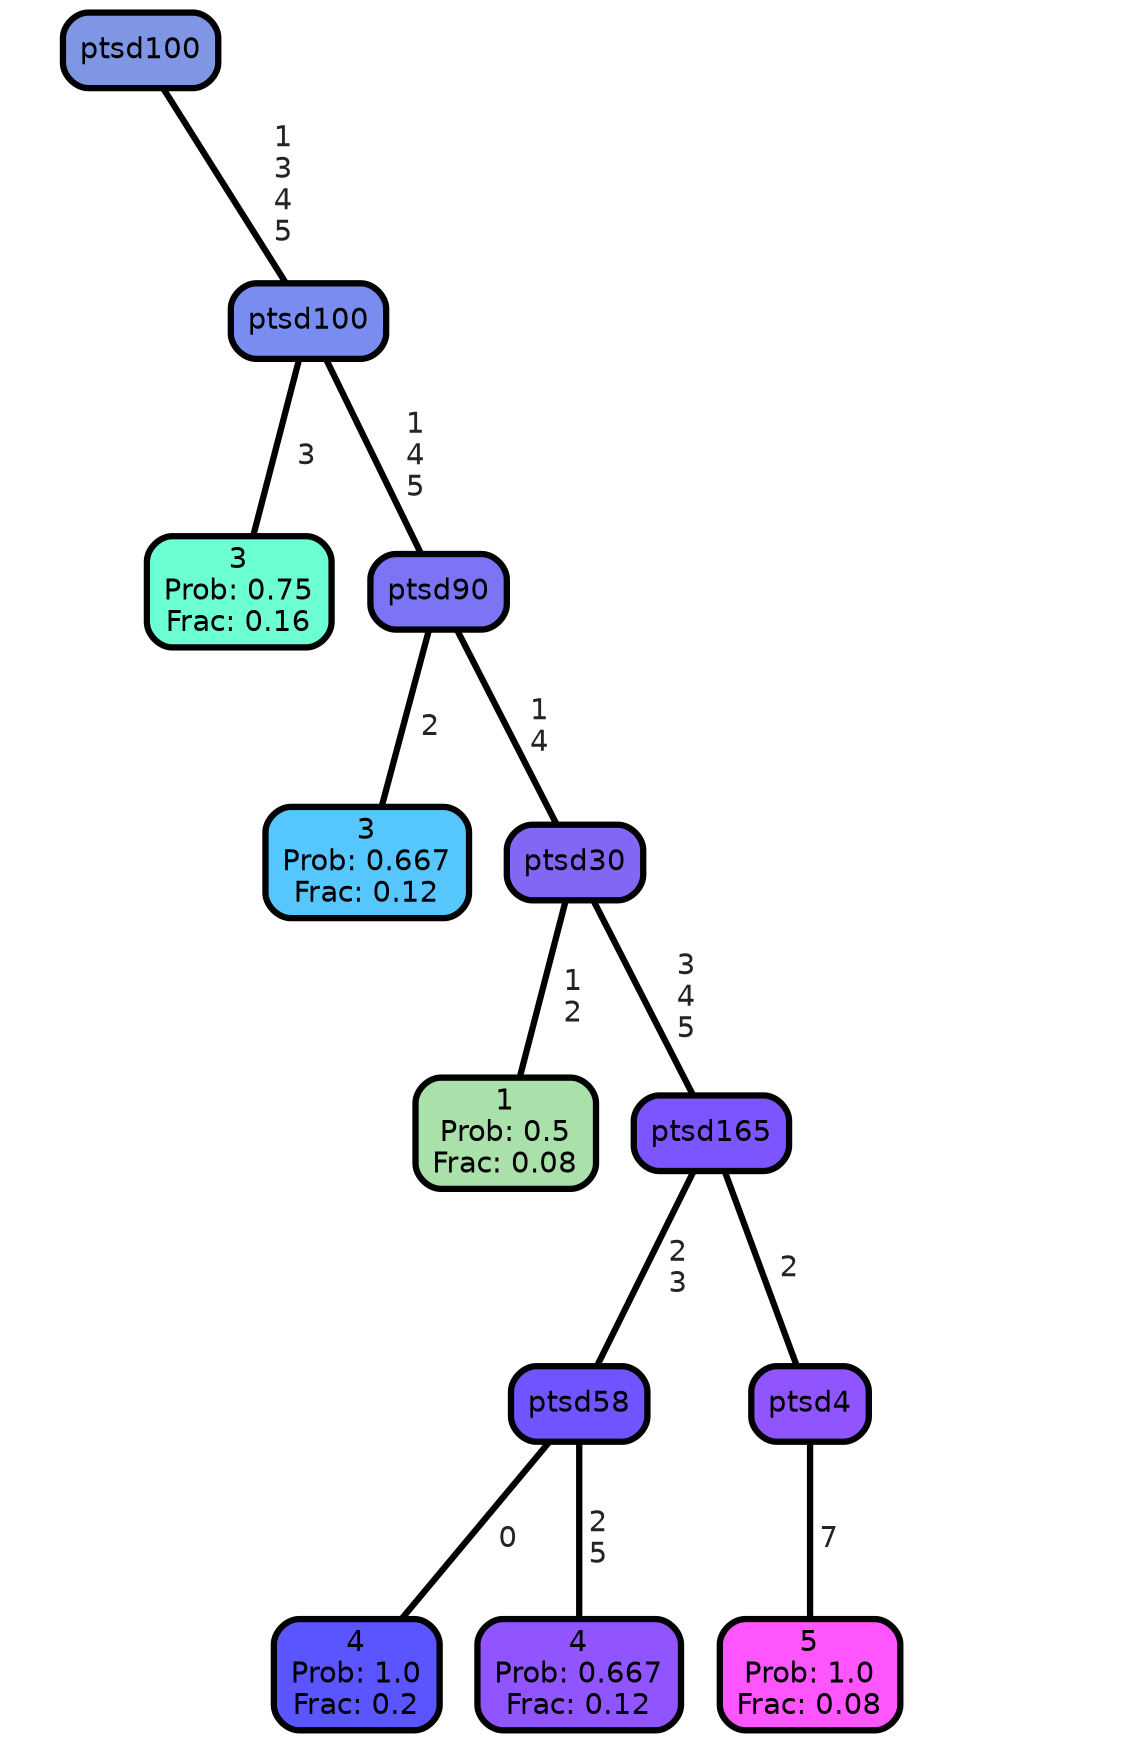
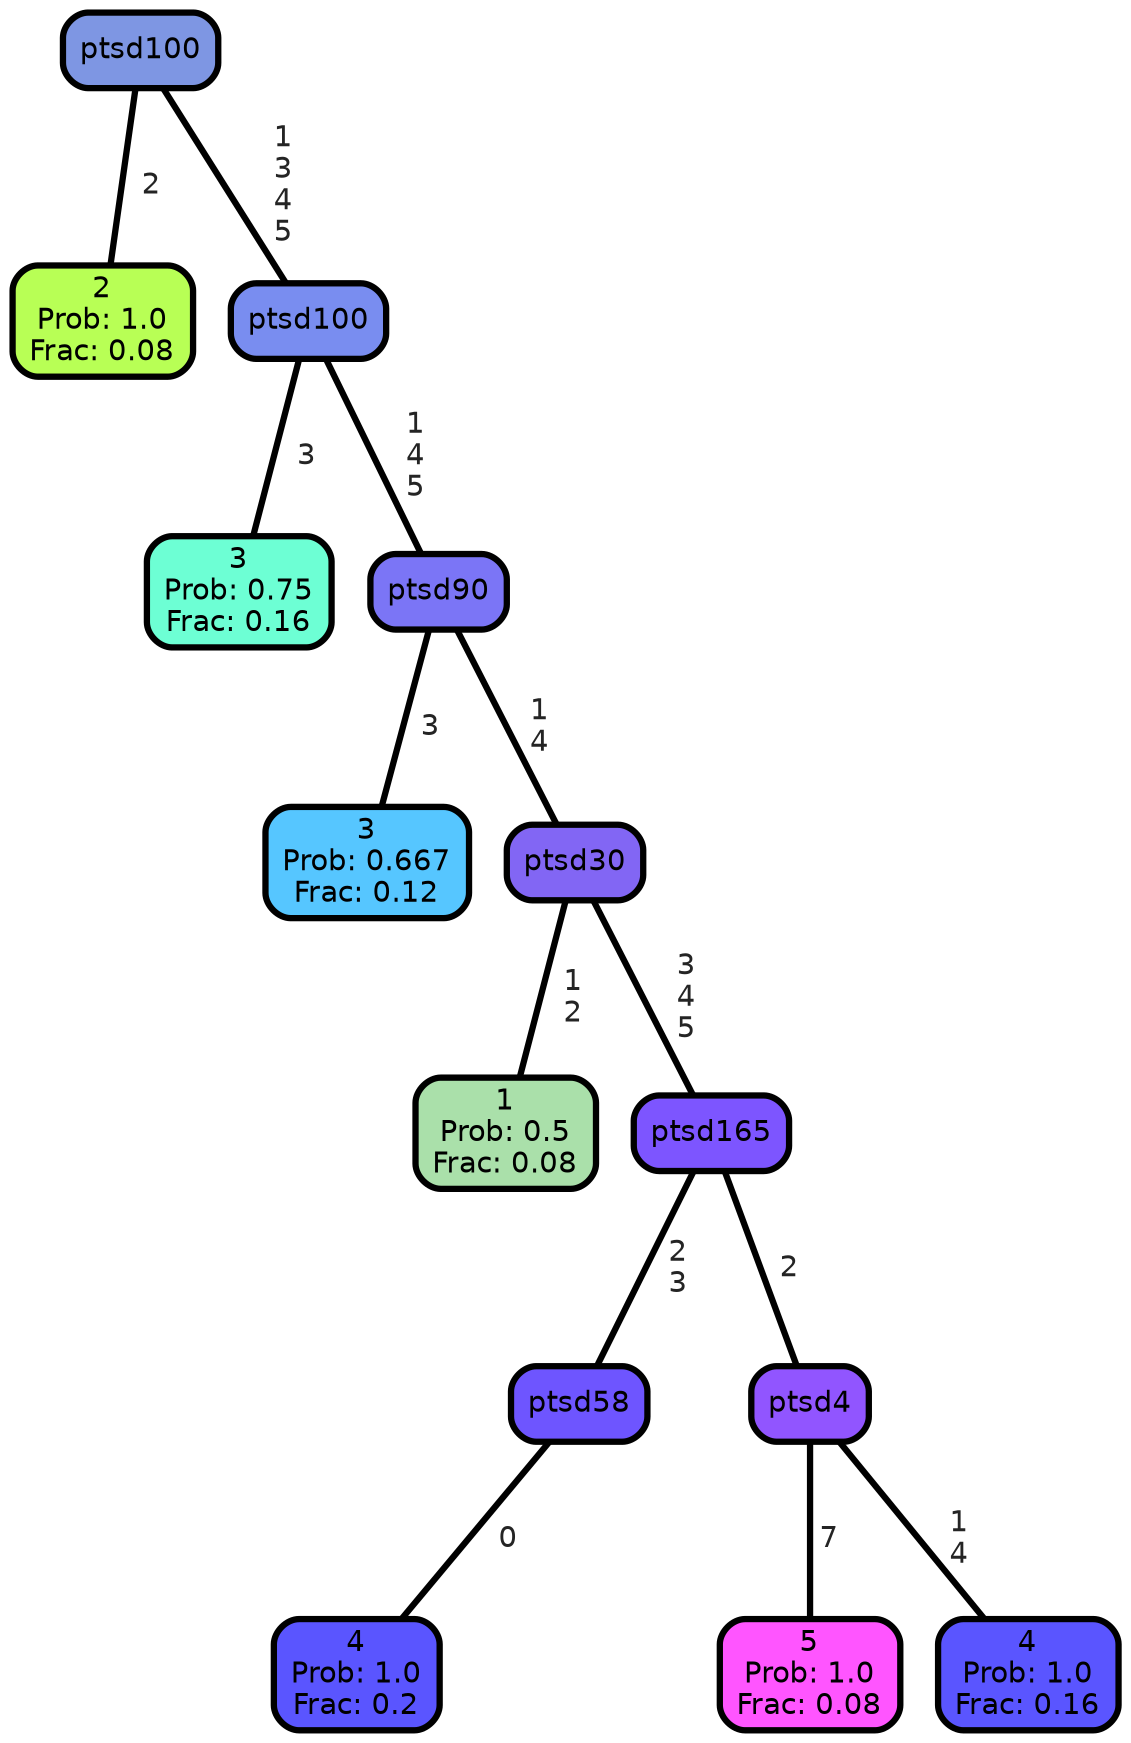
none -> (103, 321)
(426, 727) -> (426, 727)
(579, 1675) -> none
none -> (1028, 1675)
